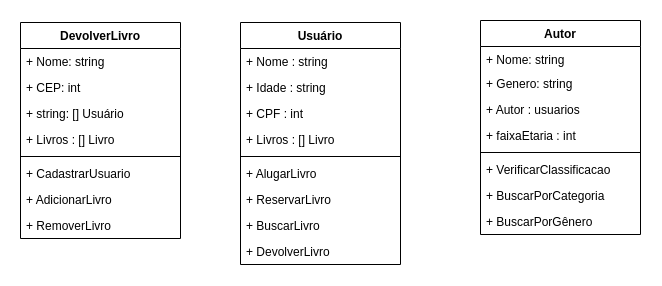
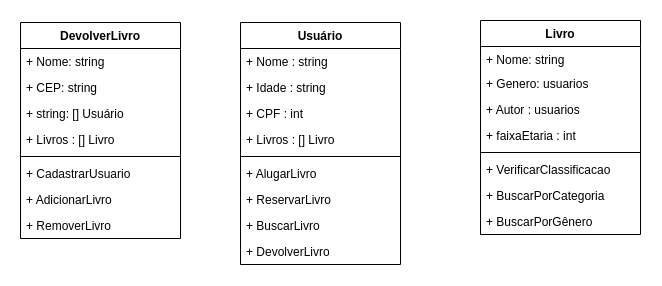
(560, 34) -> (560, 34)
(534, 84) -> (540, 84)
(53, 88) -> (63, 88)
